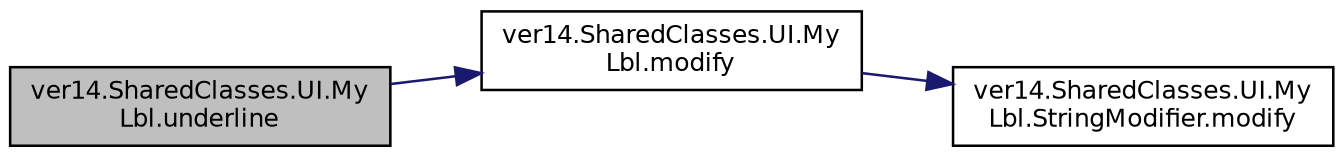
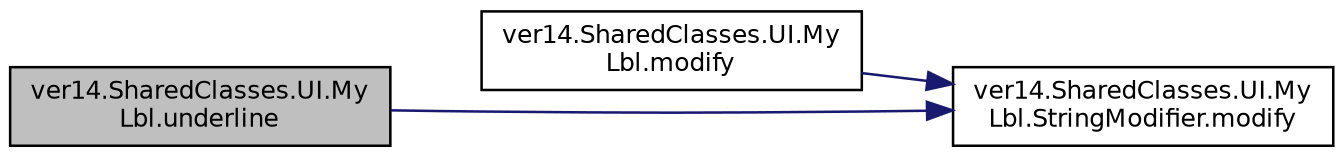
(423, 80) -> (659, 113)
